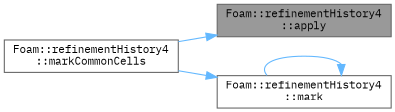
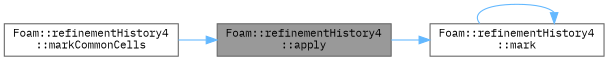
(192, 73) -> (405, 40)
